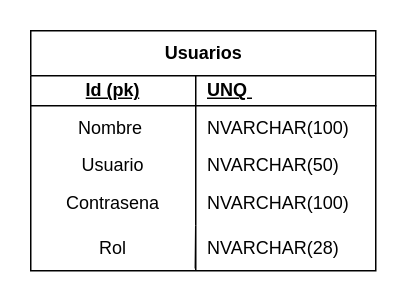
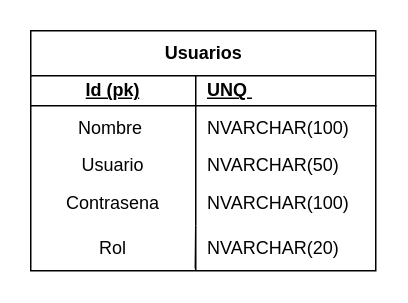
(268, 248) -> (268, 248)
